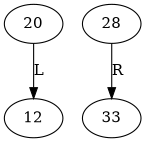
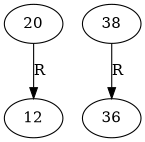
(112, 24) -> (112, 24)
(39, 71) -> (40, 71)
(112, 118) -> (112, 118)
